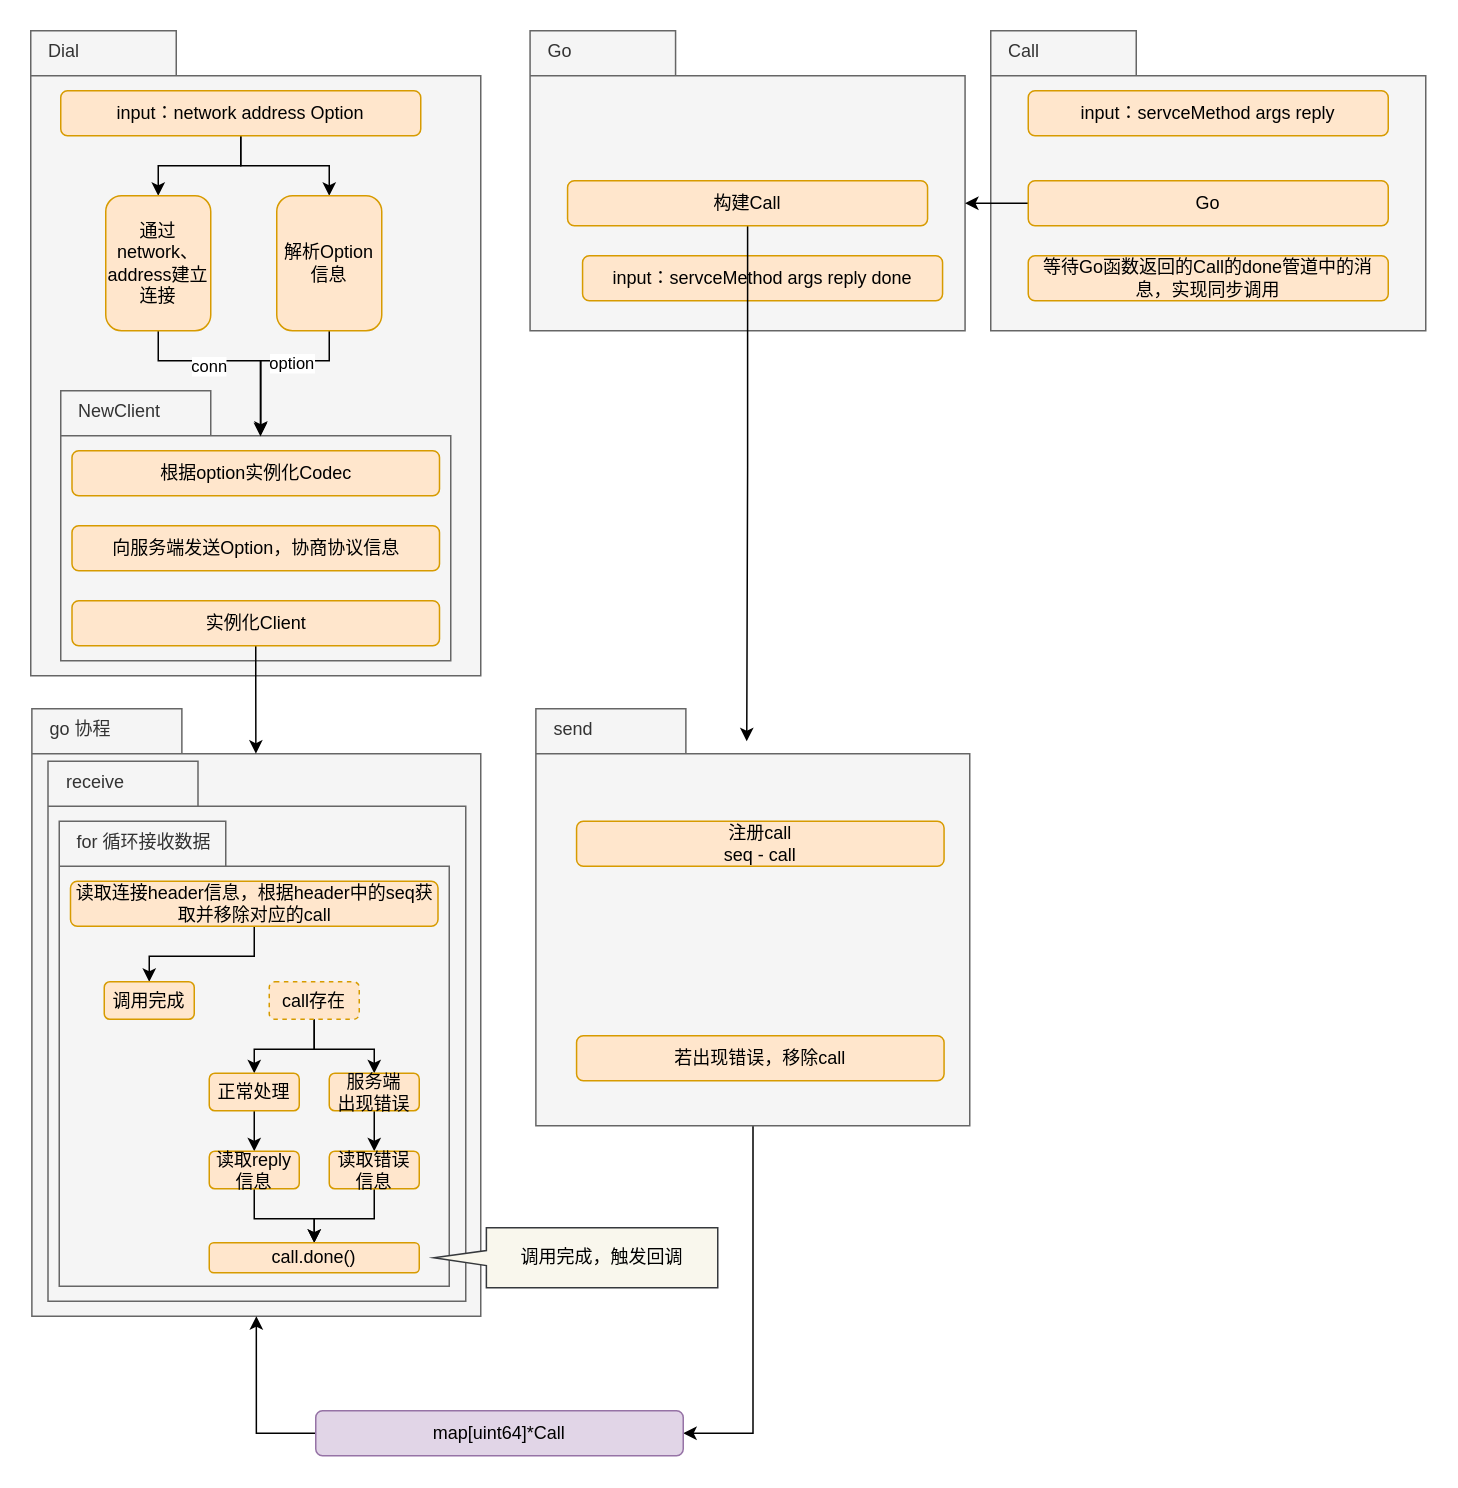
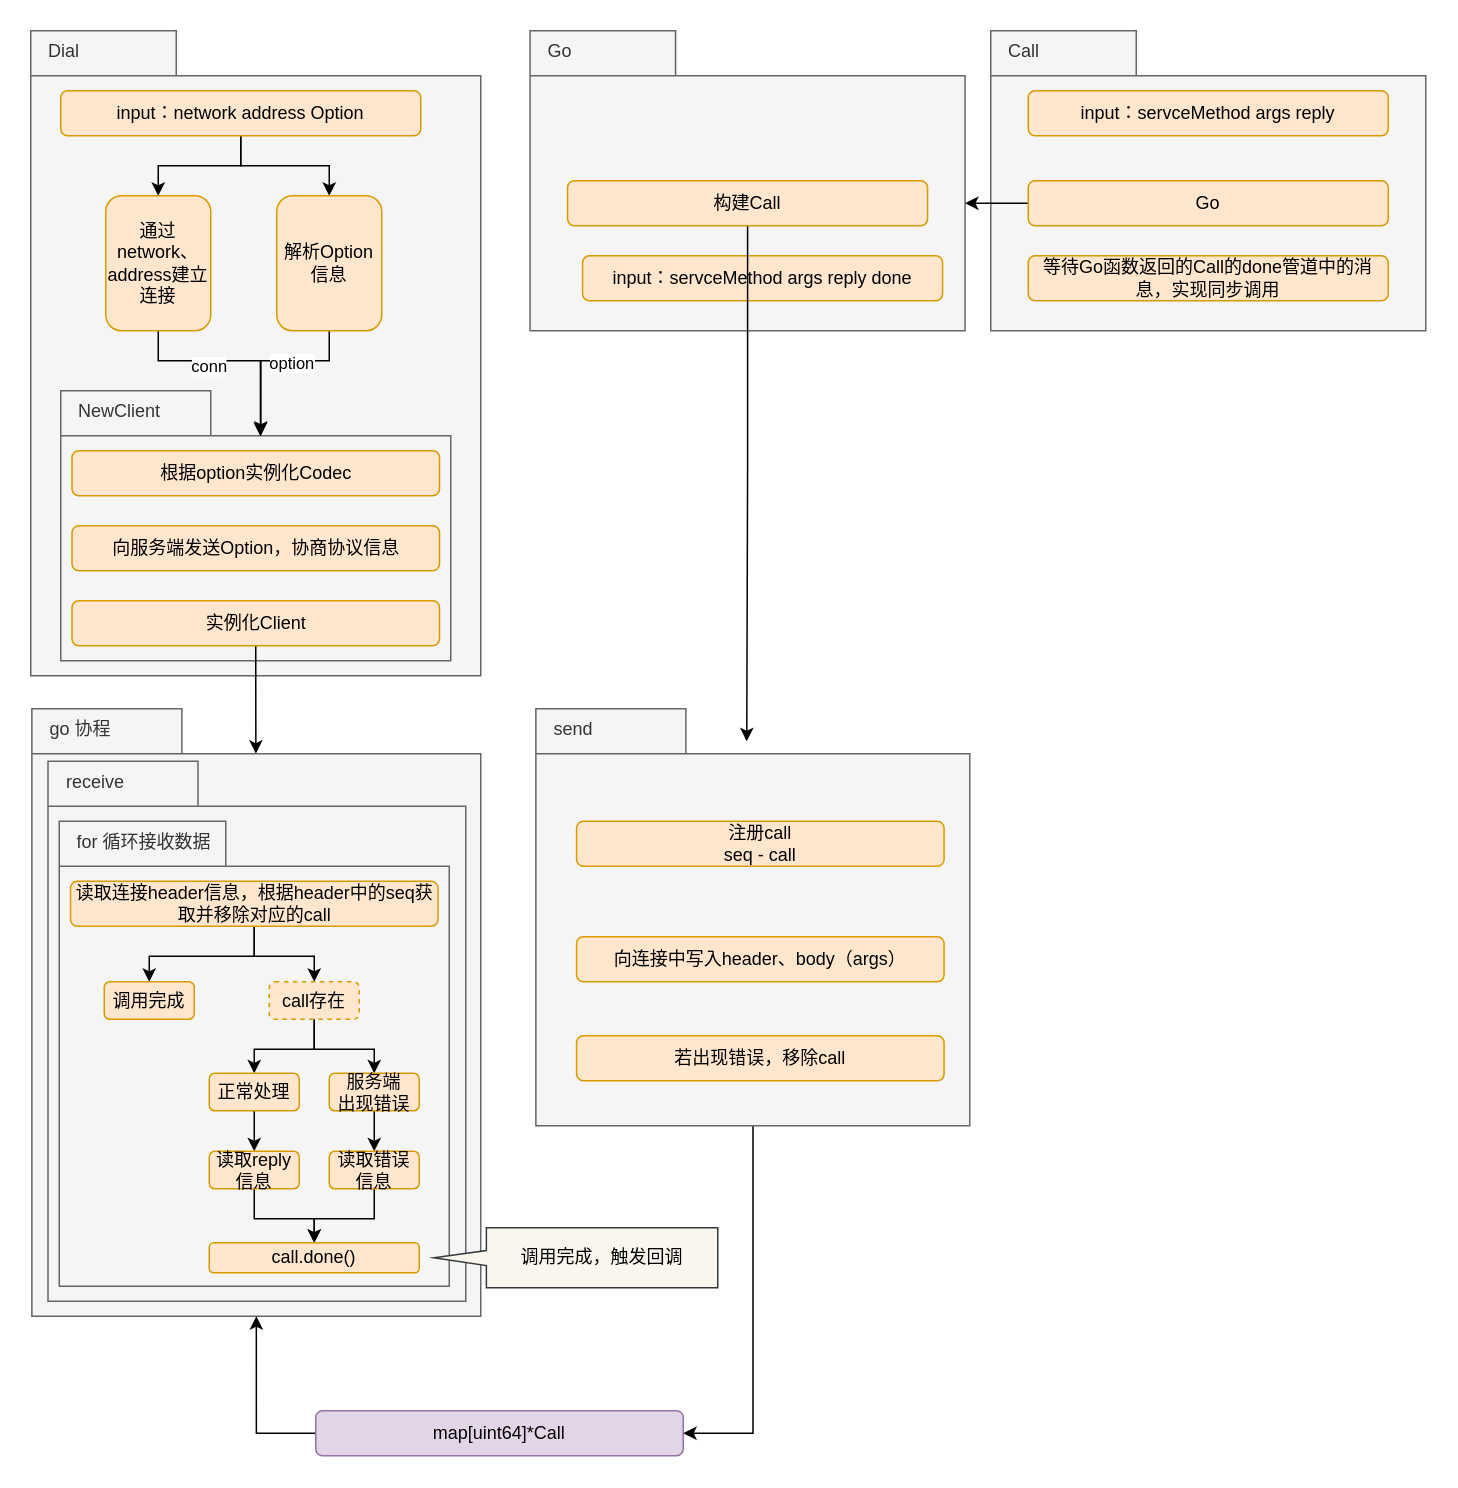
none -> (293, 956)
none -> (760, 959)
